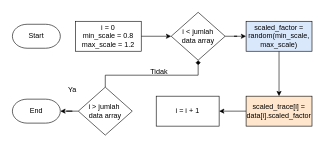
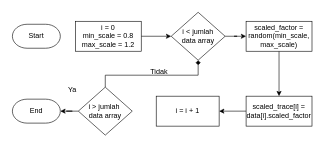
(279, 36) -> (279, 36)
(279, 111) -> (279, 111)
